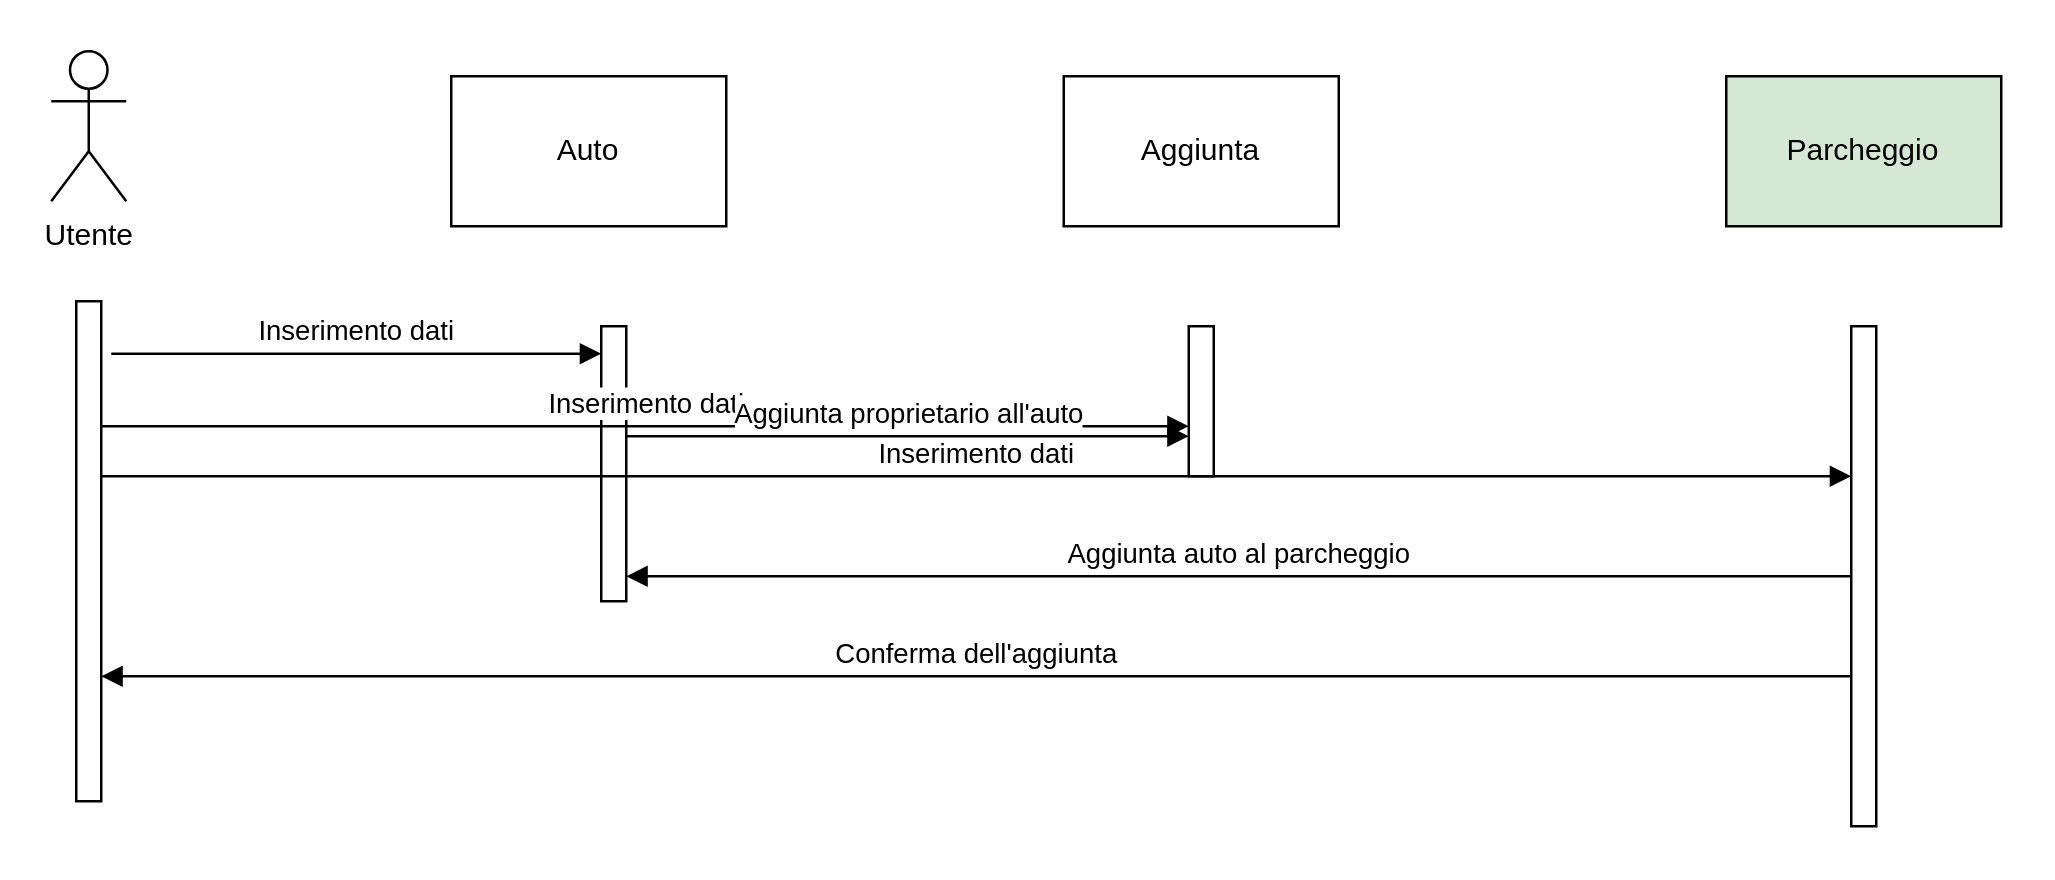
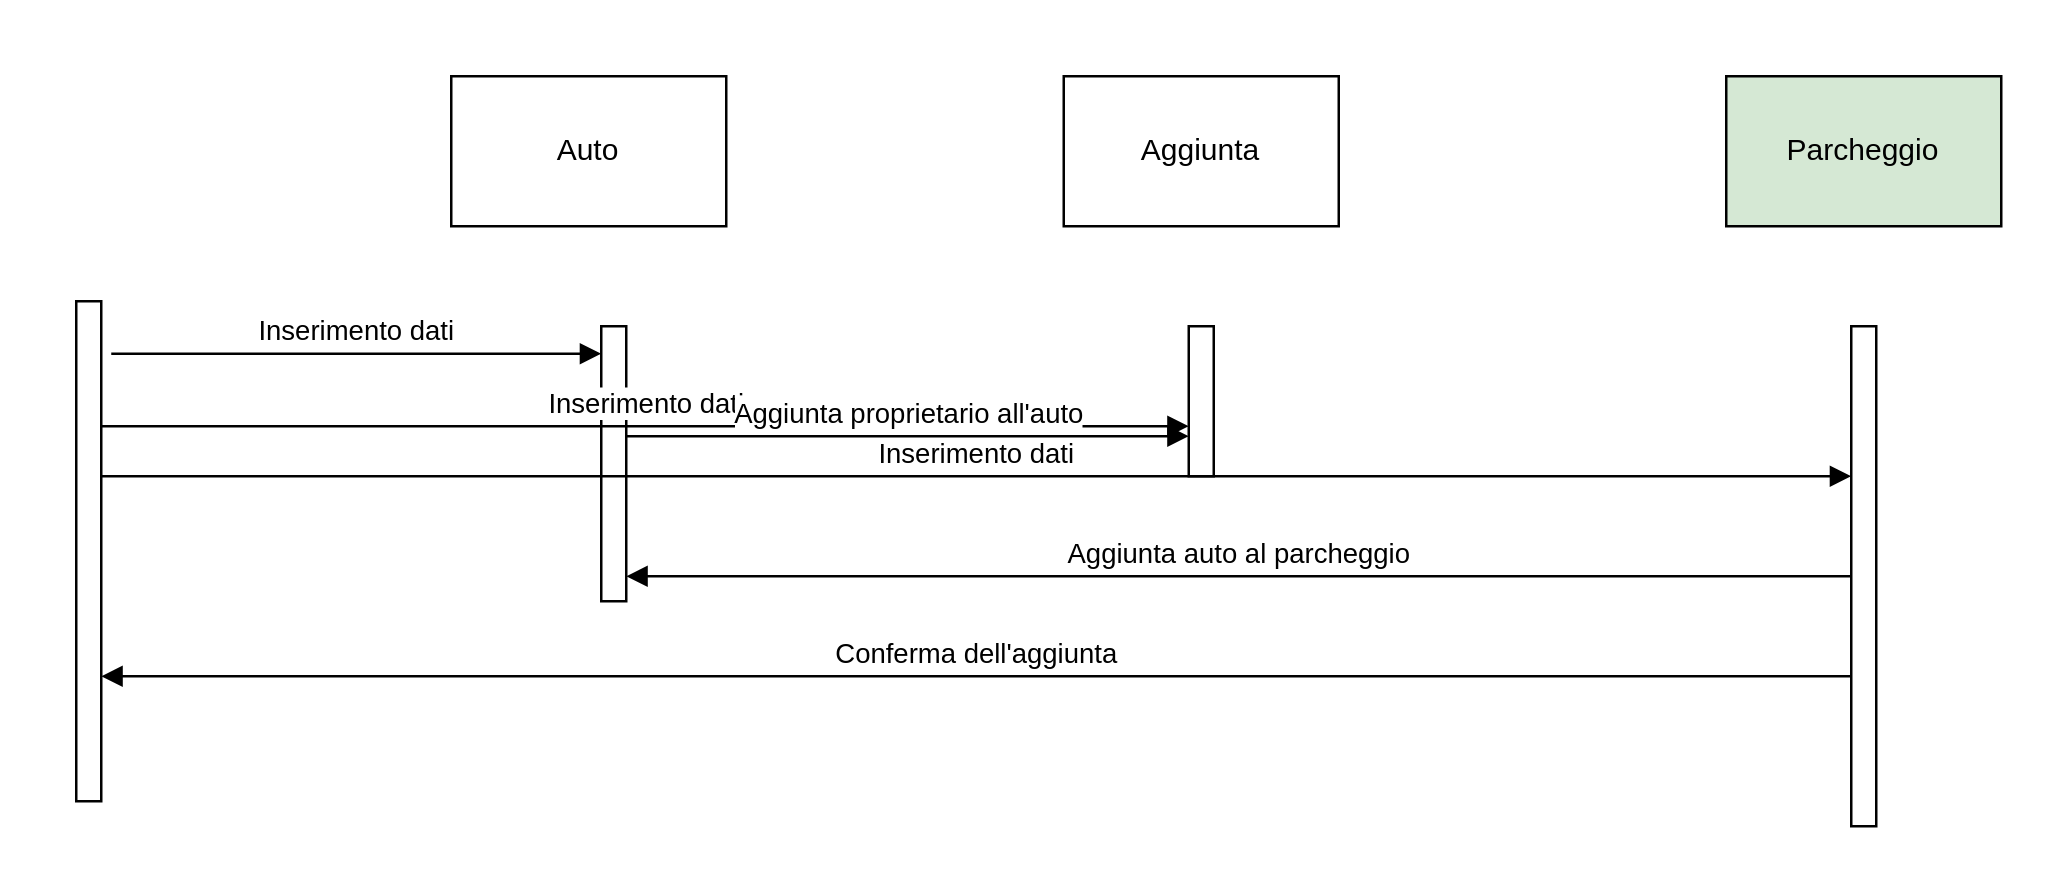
(89, 126) -> none
